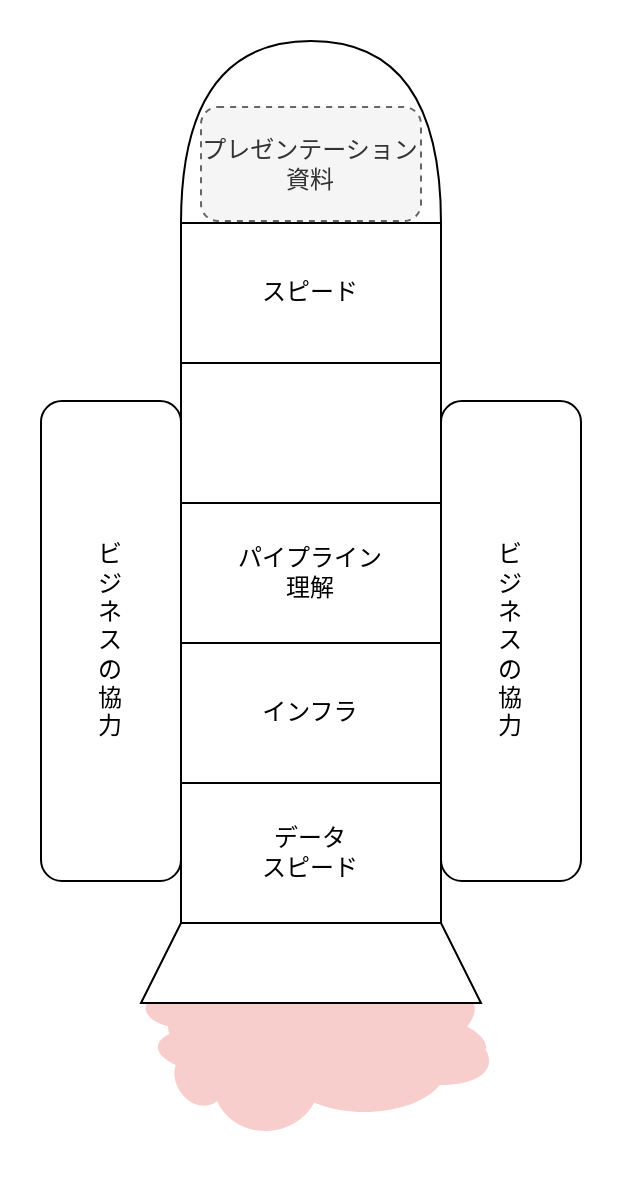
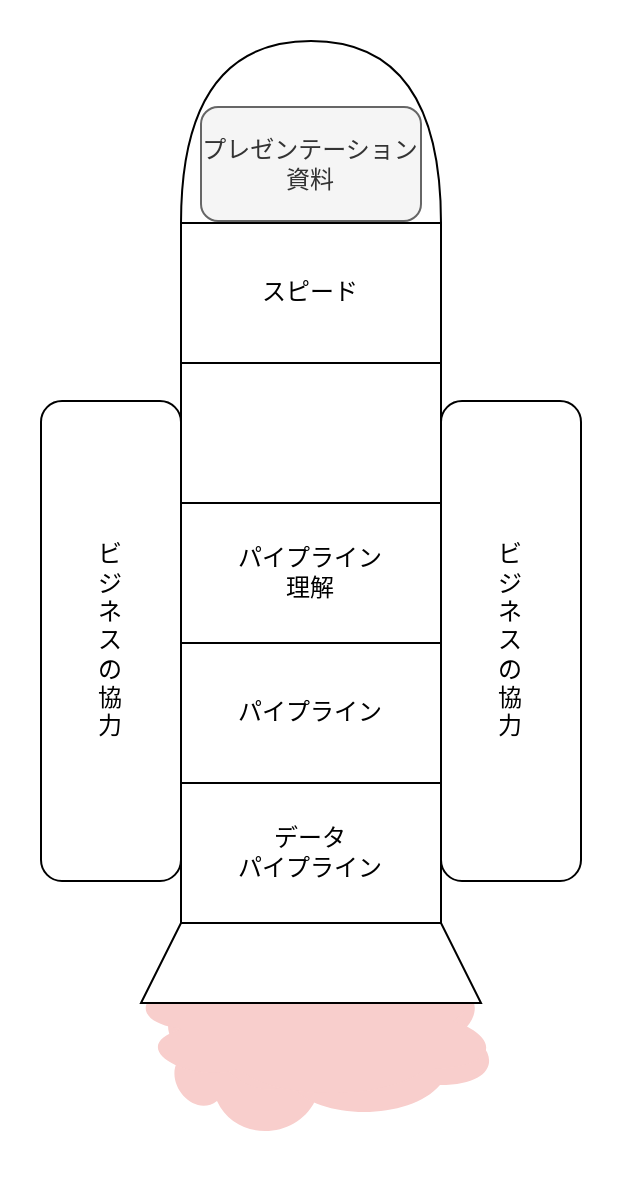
(311, 164) -> (311, 164)
(311, 713) -> (311, 713)
(311, 853) -> (311, 853)
